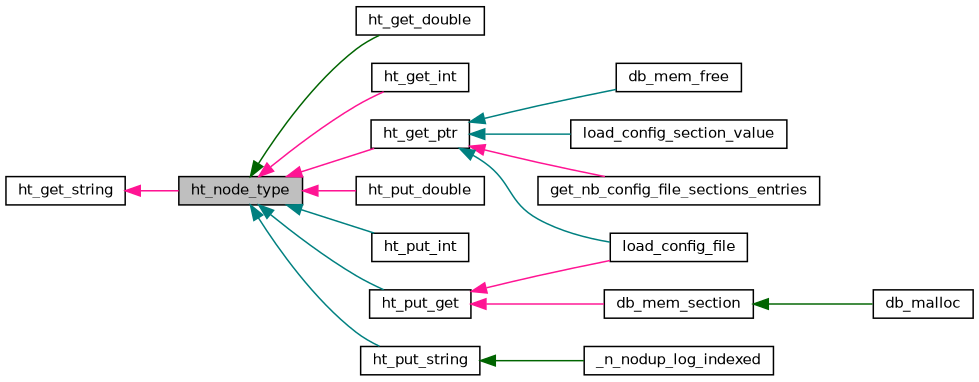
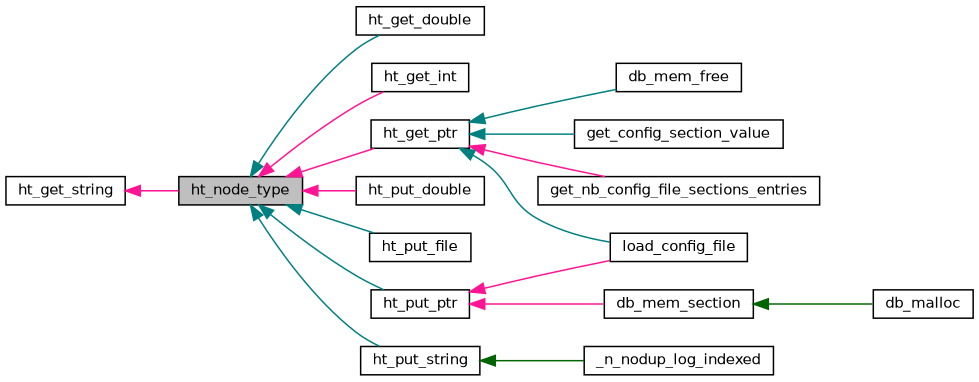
(311, 92) -> (311, 92)
(679, 134) -> (679, 134)
(420, 247) -> (420, 247)
(420, 304) -> (420, 304)
